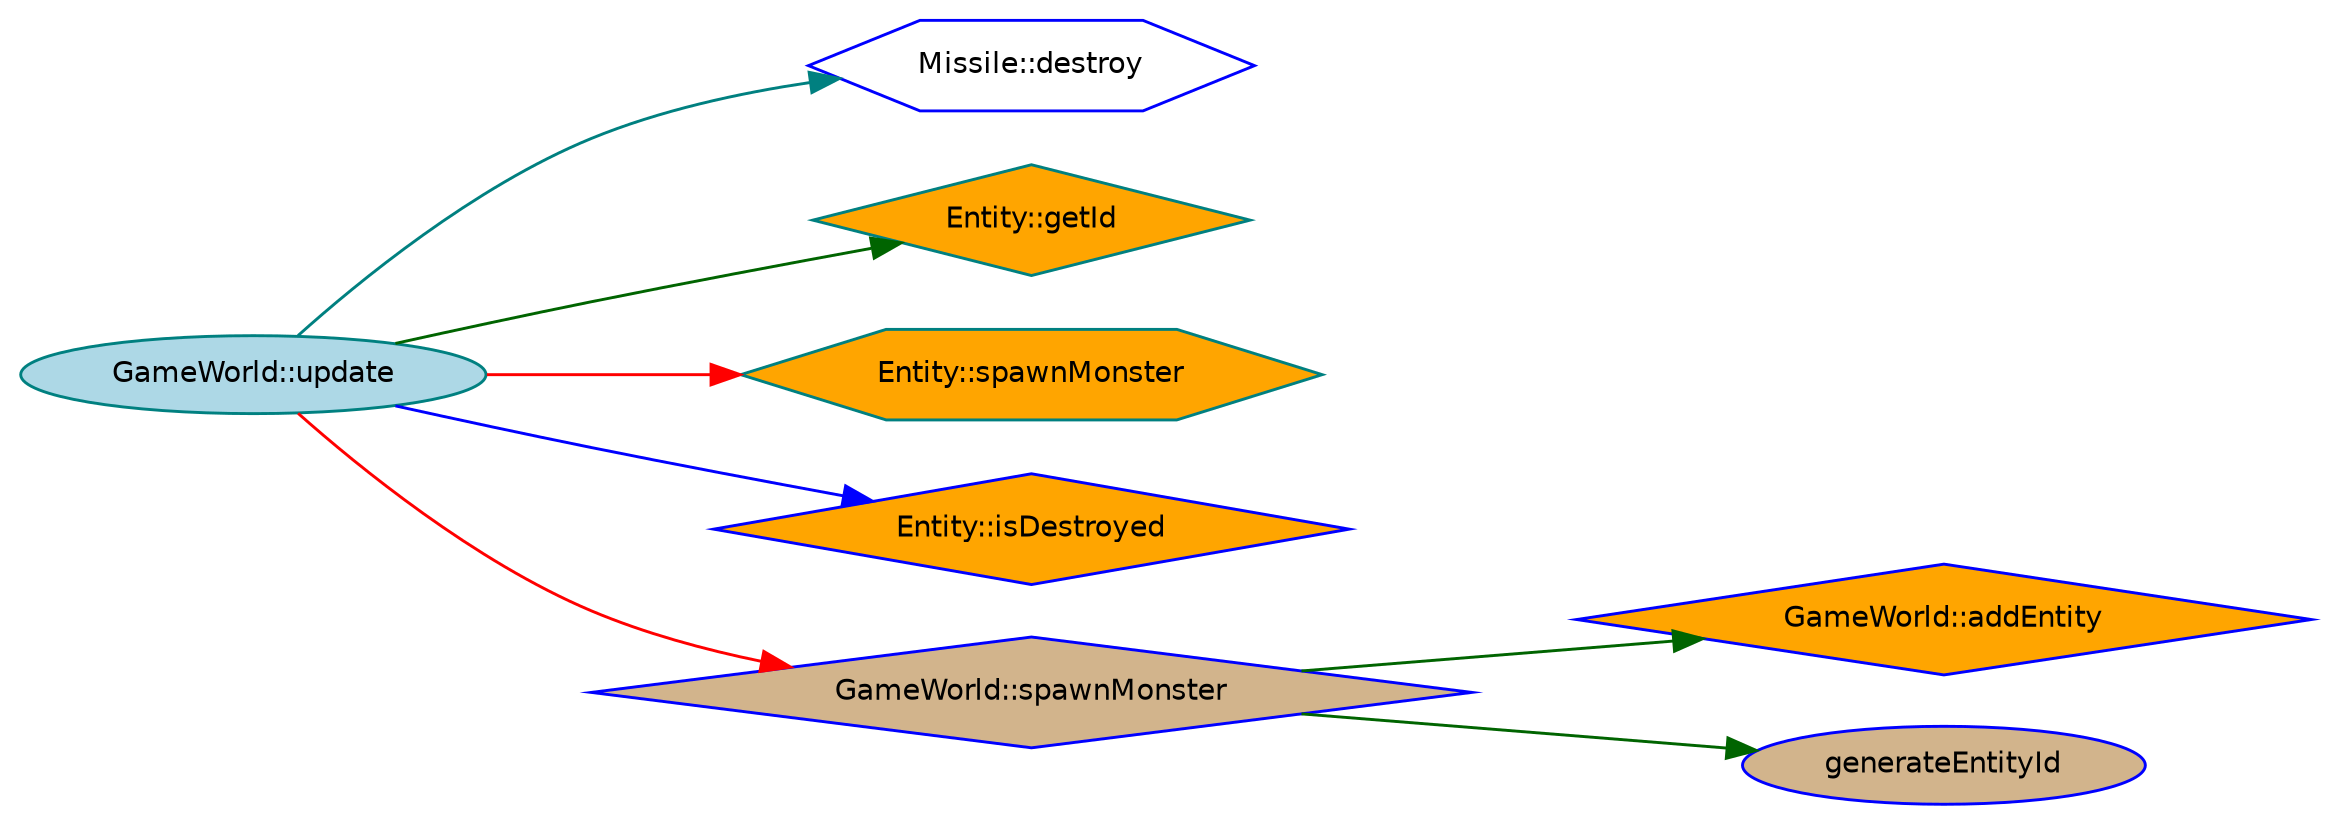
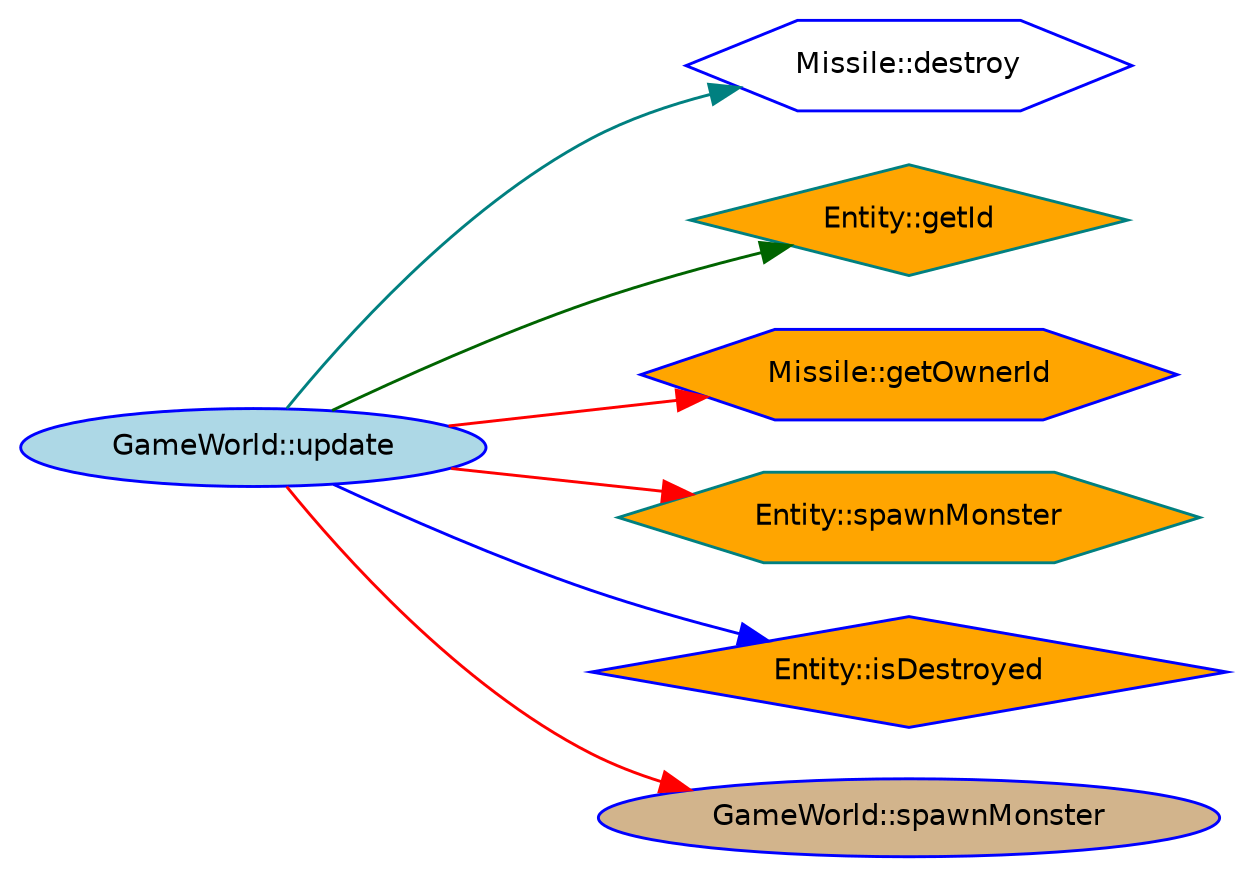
(253, 375) -> (253, 448)
none -> (909, 375)
(1944, 620) -> none
(1031, 692) -> (909, 818)
(1944, 765) -> none
